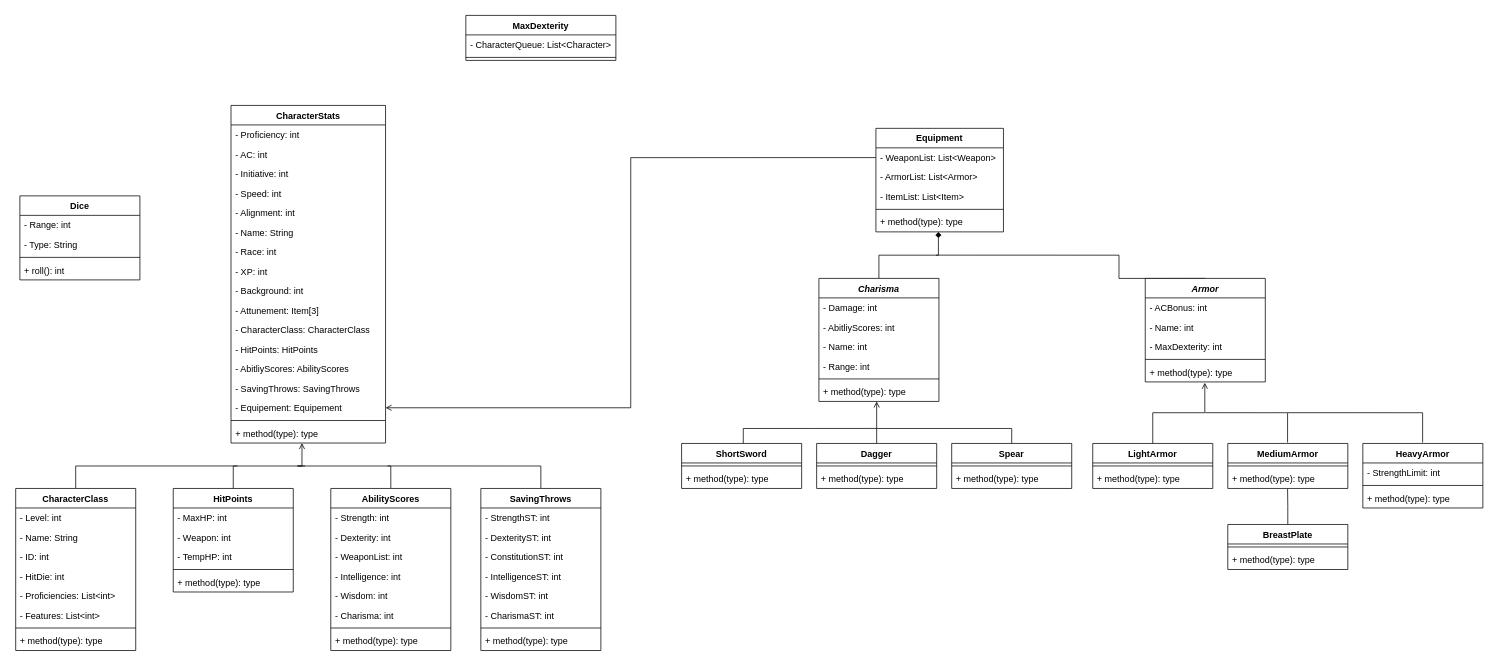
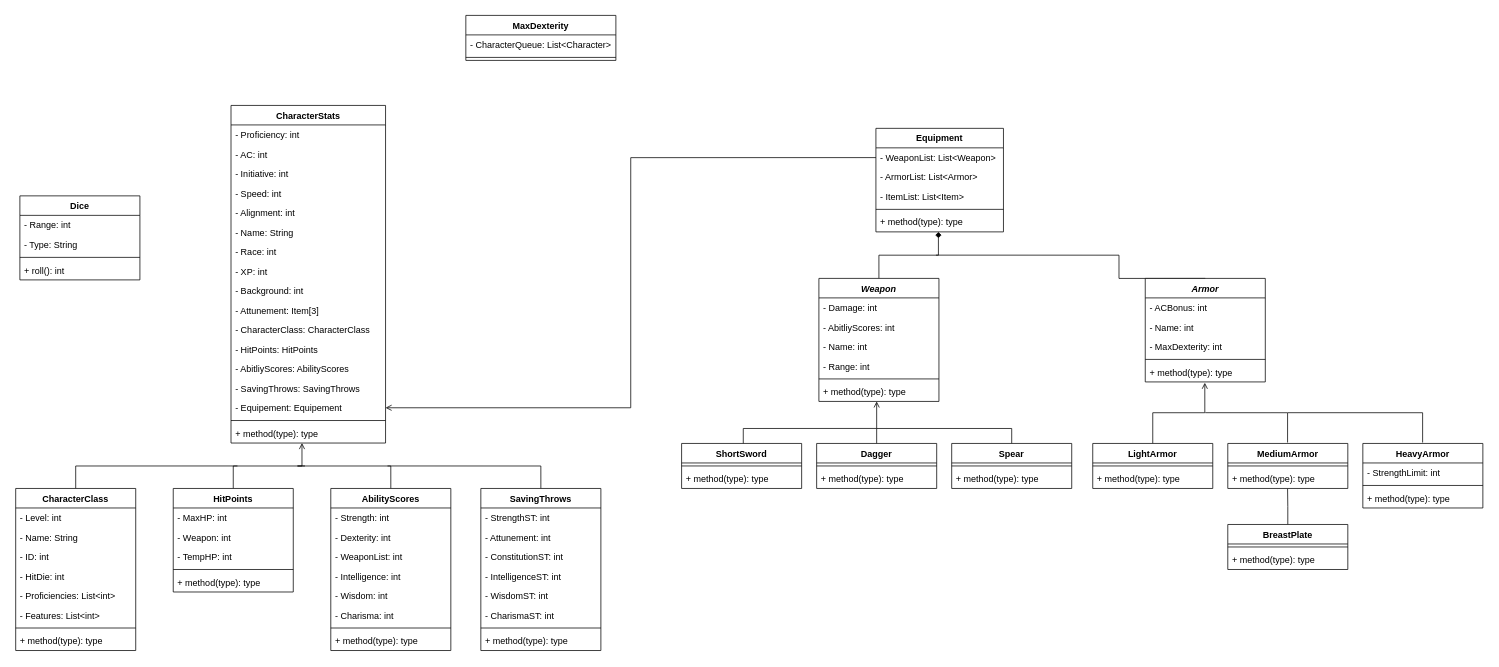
(878, 288) -> (878, 288)
(524, 537) -> (523, 537)
